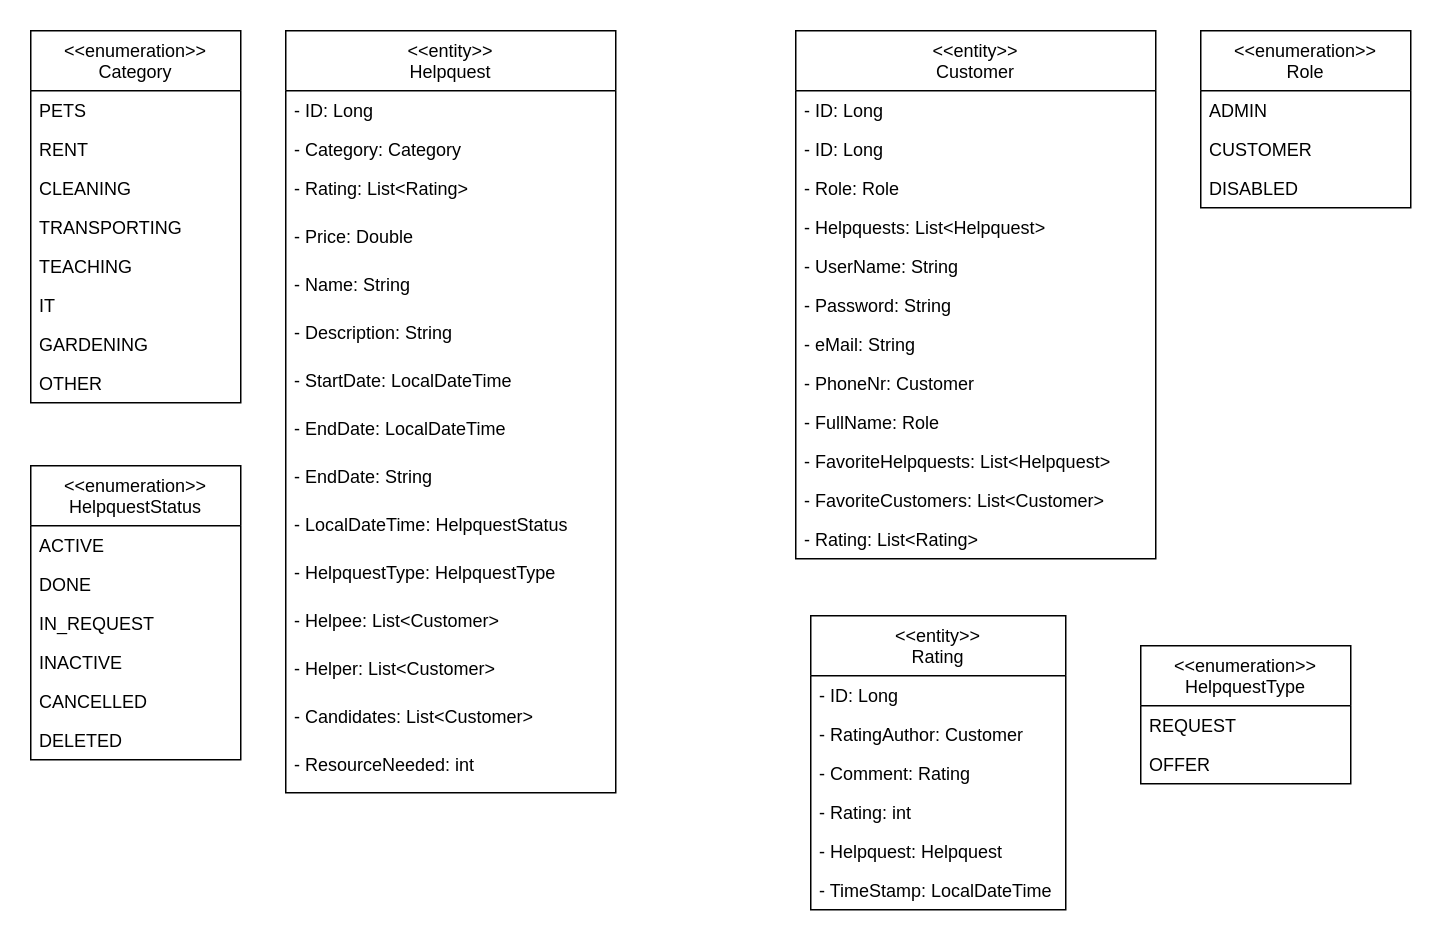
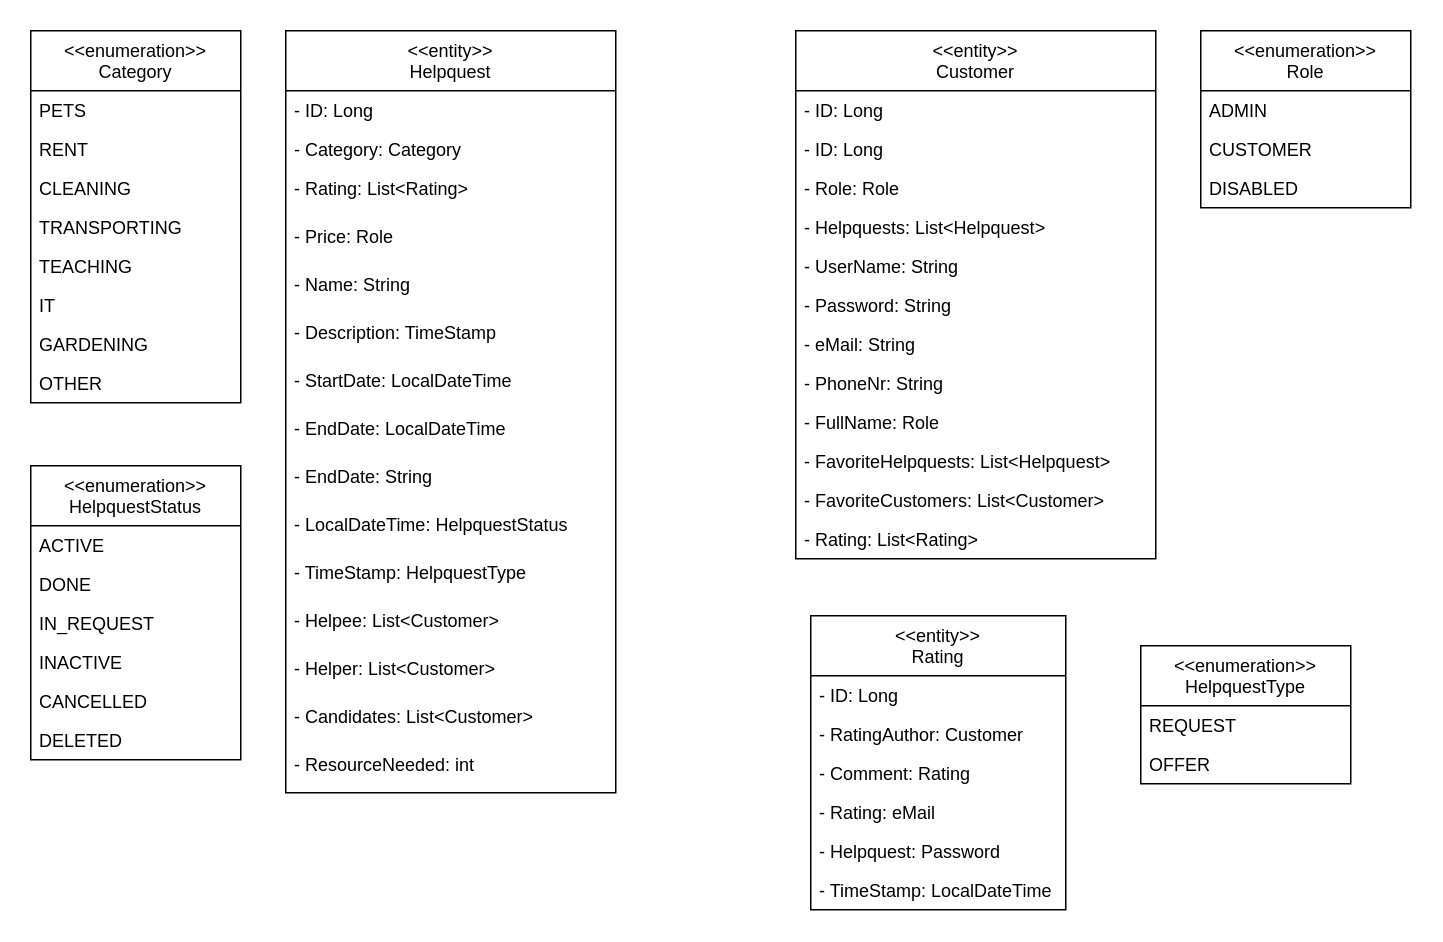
(358, 237) -> (348, 237)
(386, 333) -> (401, 333)
(893, 384) -> (880, 384)
(434, 573) -> (413, 573)
(873, 813) -> (881, 813)
(918, 852) -> (915, 852)
